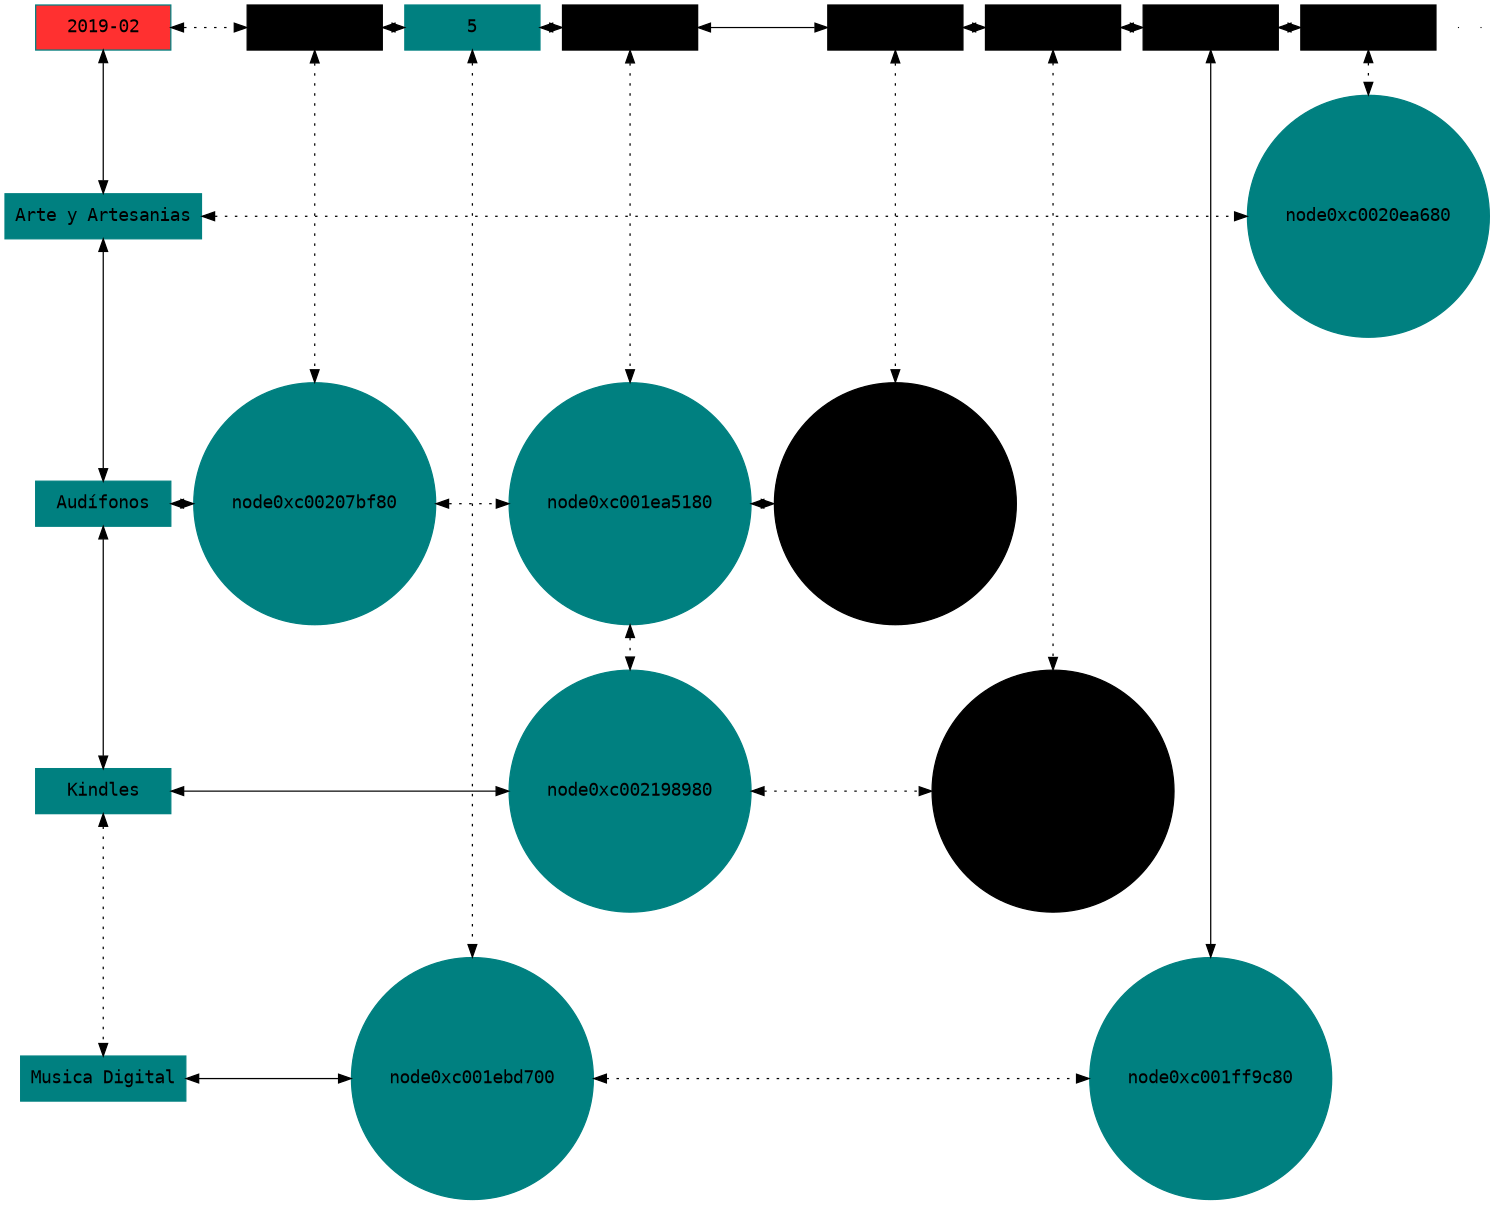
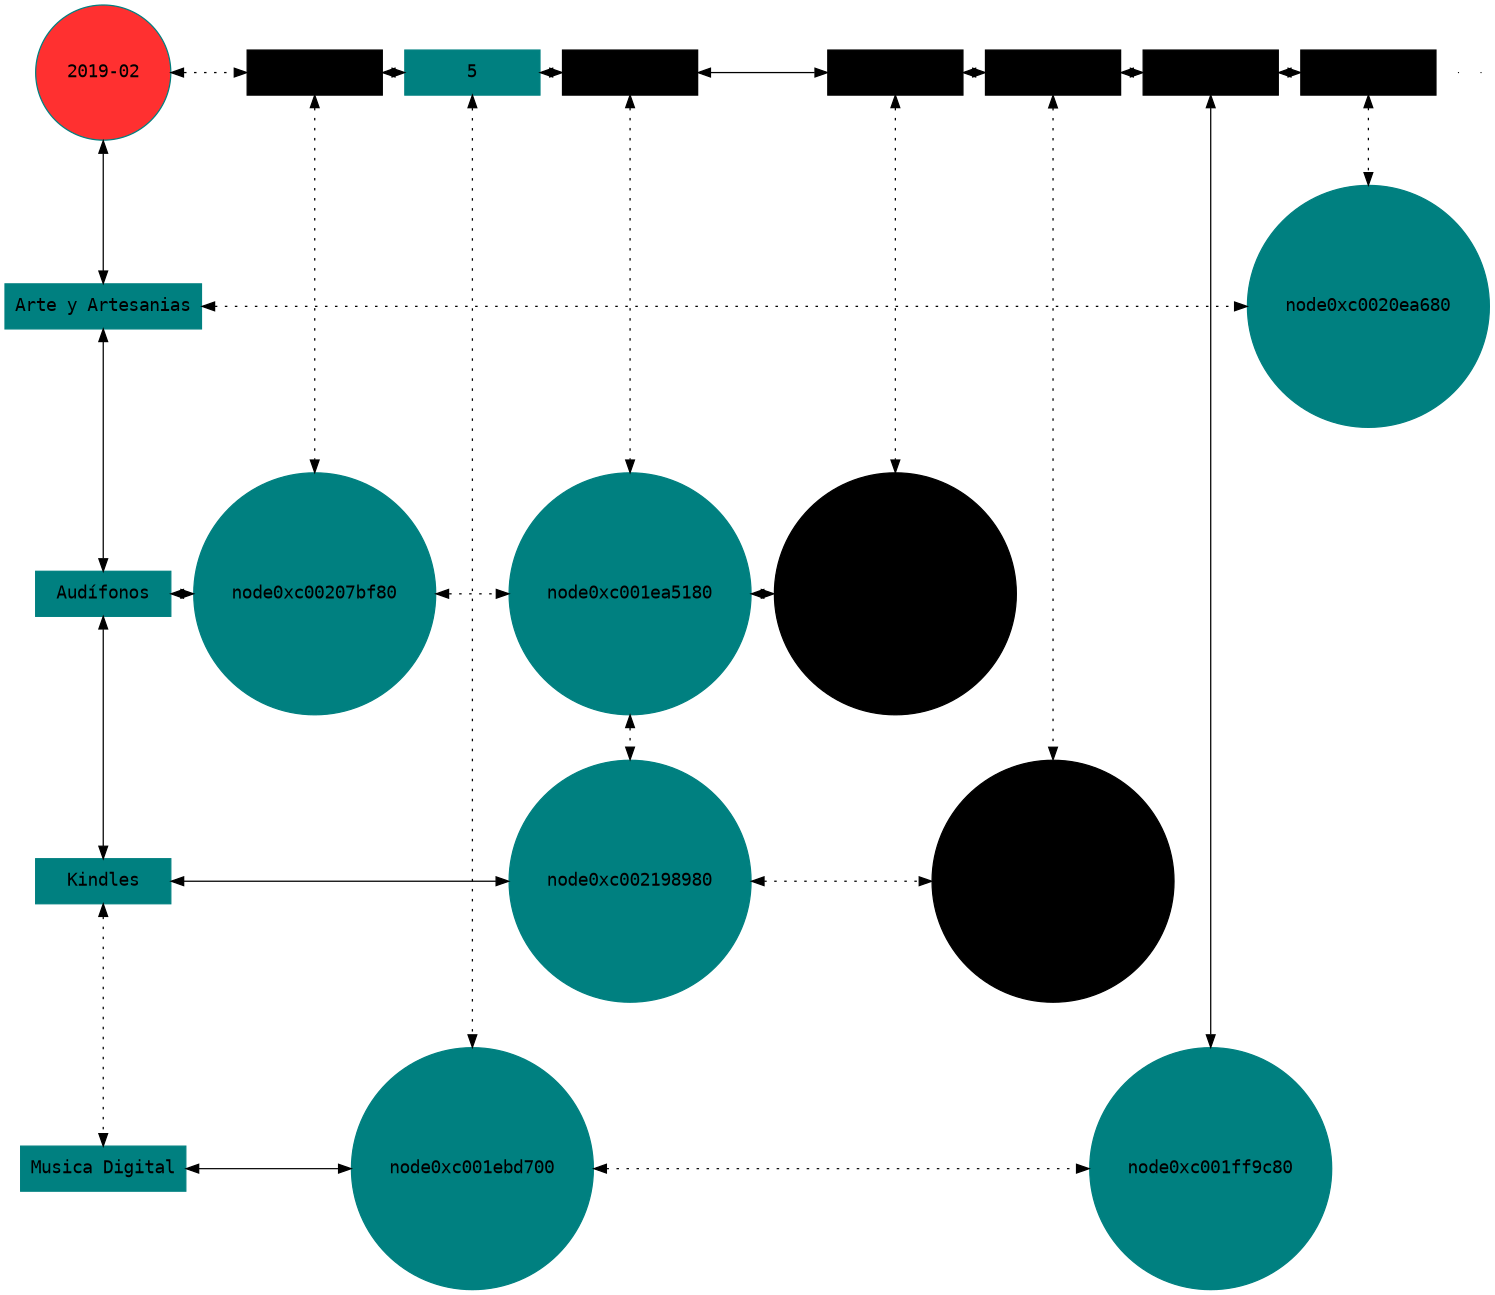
(103, 28) -> (103, 73)
